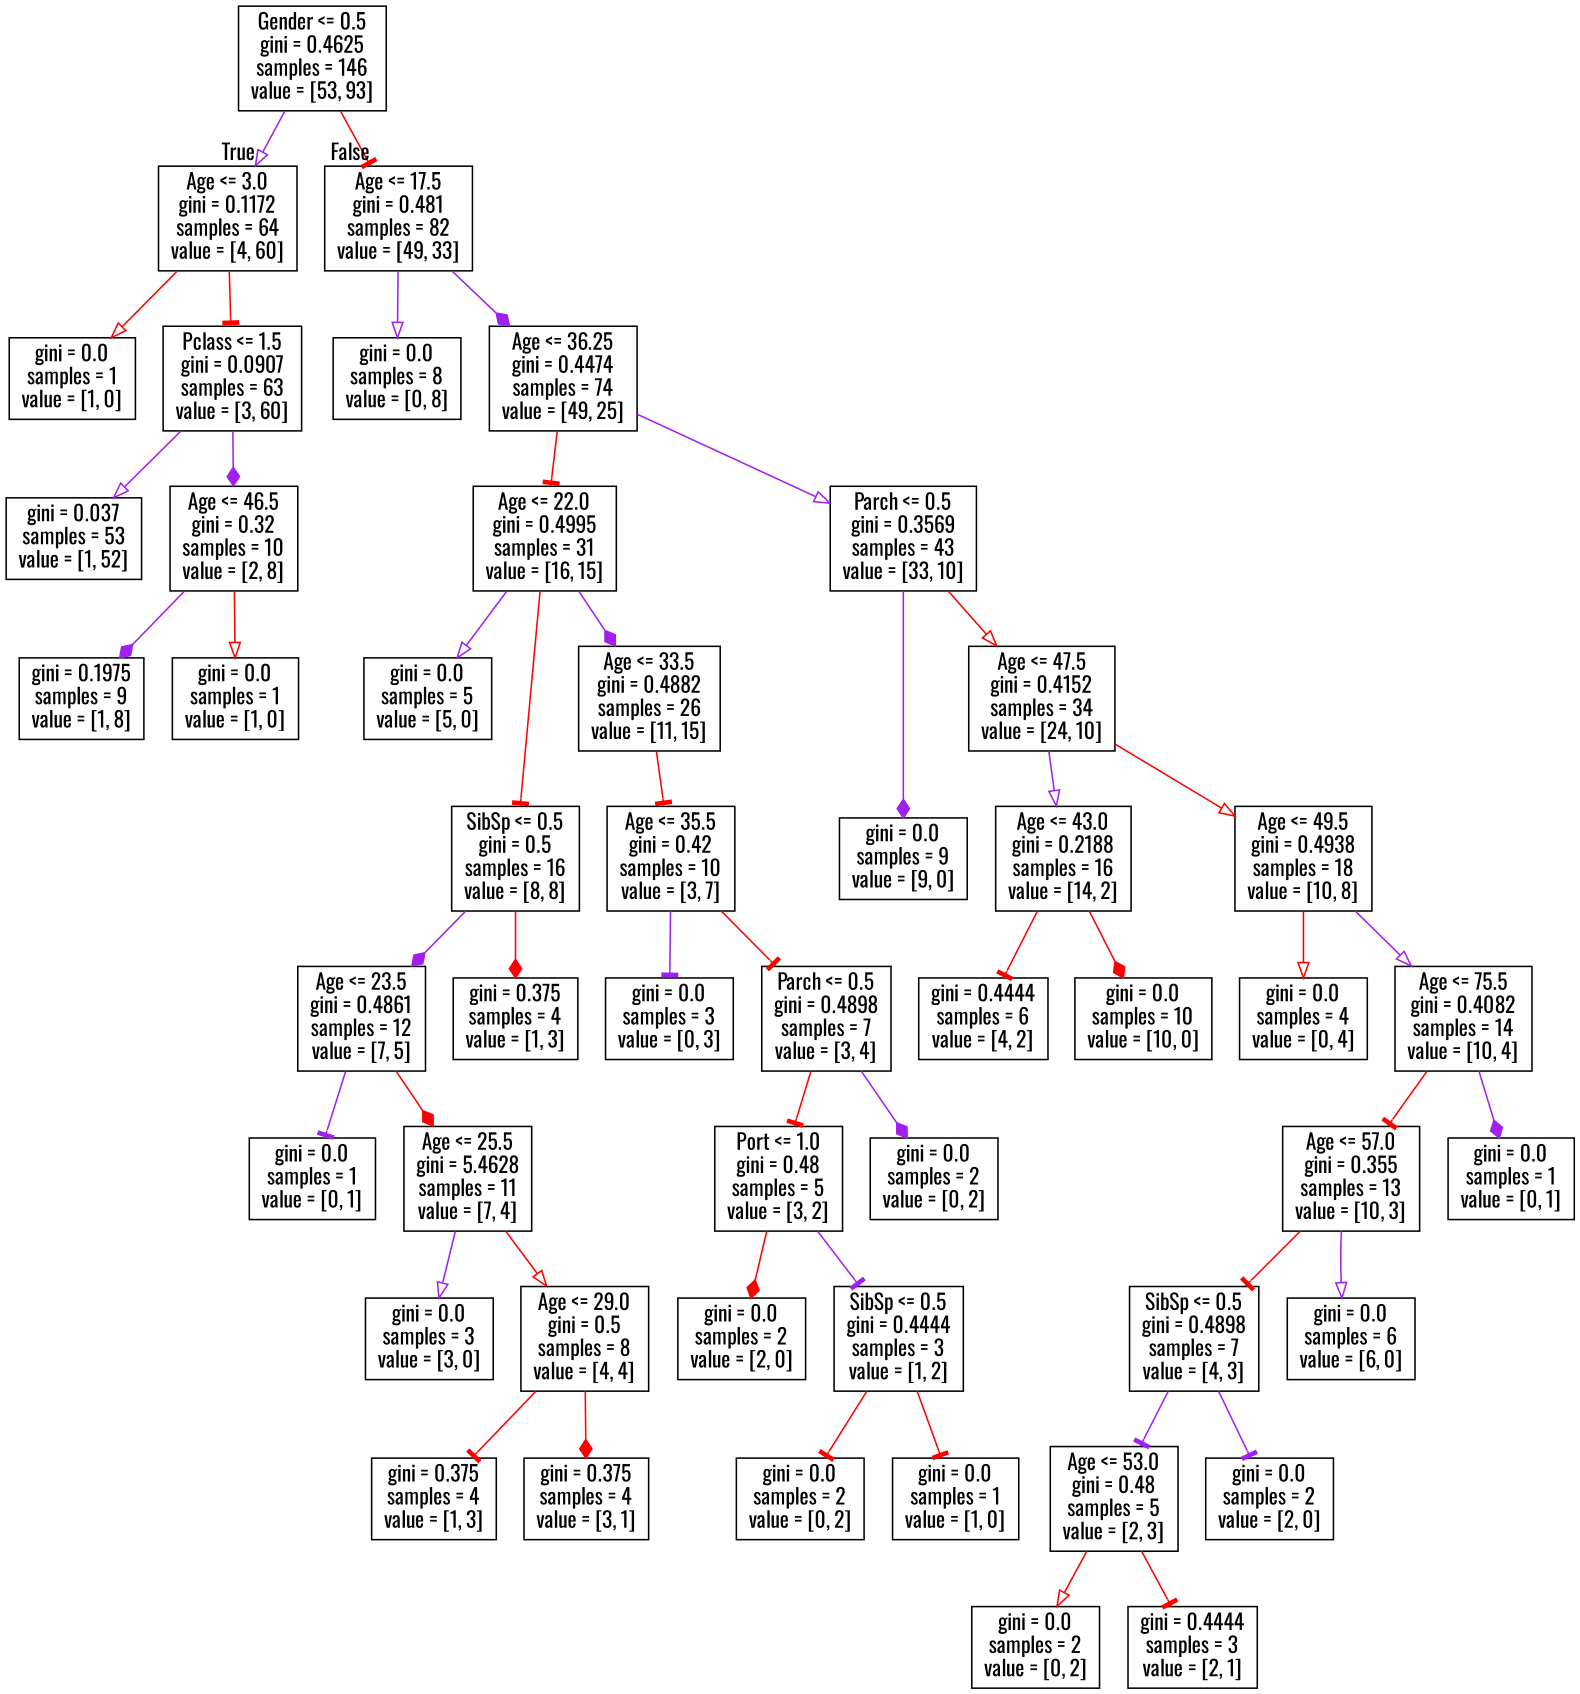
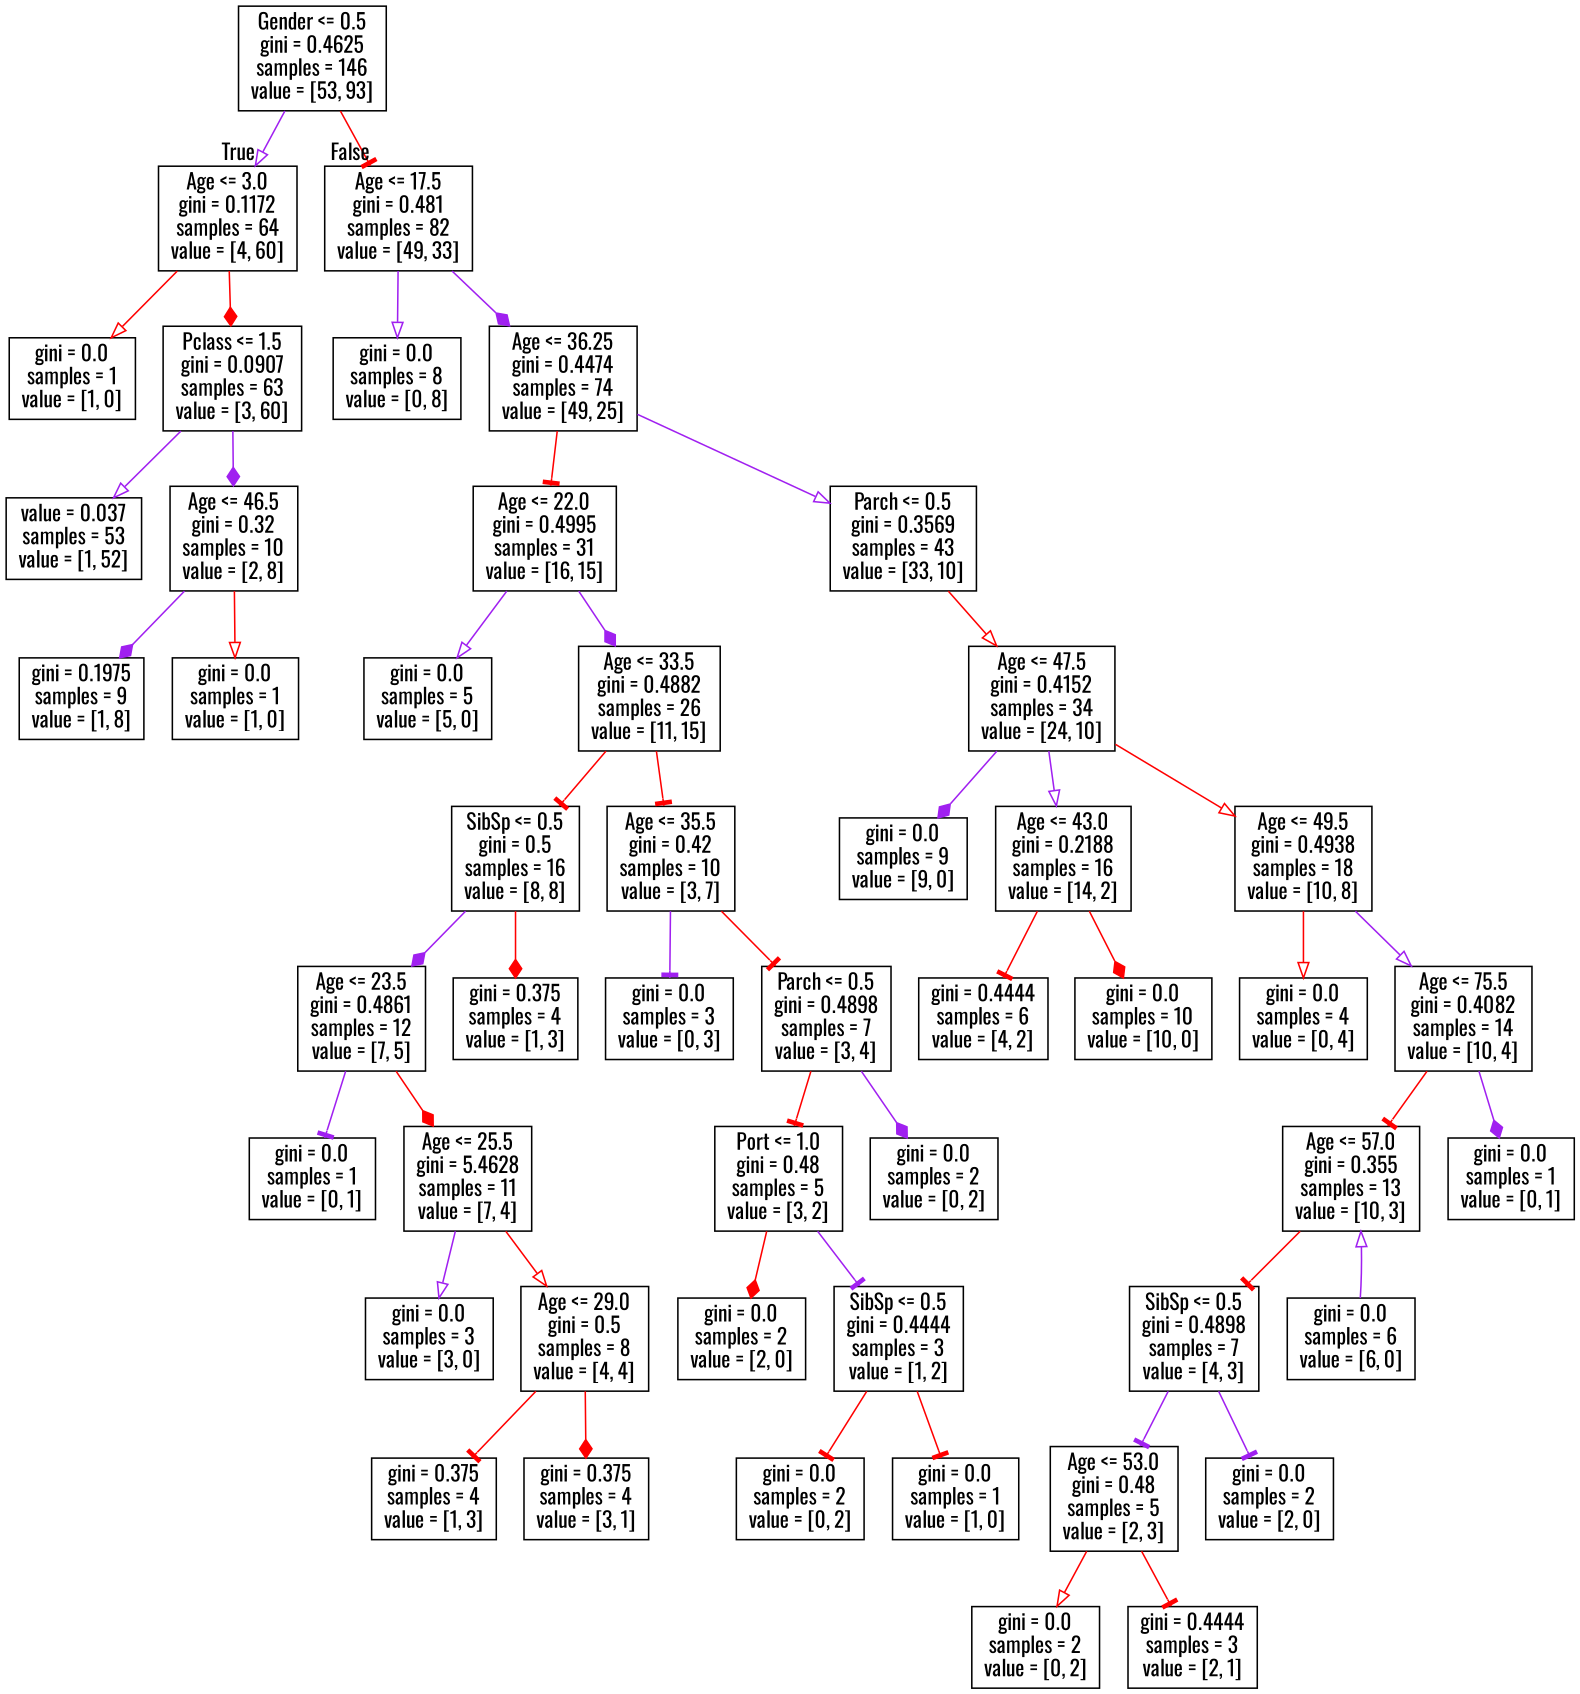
(230, 294) -> (230, 294)
(74, 539) -> (74, 539)
(530, 695) -> (585, 775)
(903, 695) -> (974, 777)
(1341, 1257) -> (1361, 1272)
